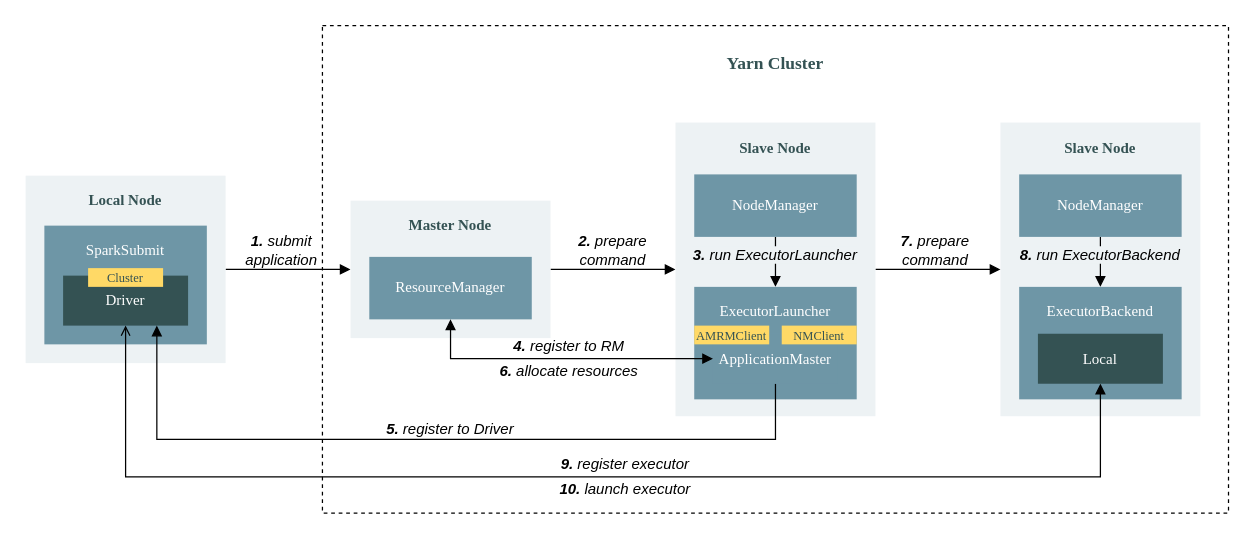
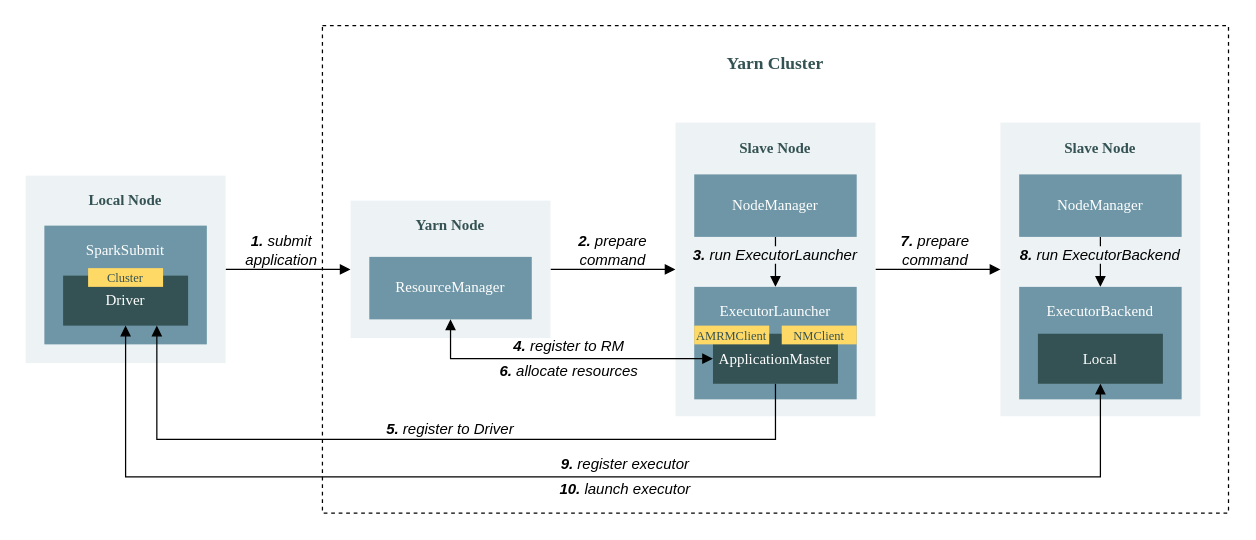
(451, 226) -> (451, 226)
(126, 333) -> (126, 337)
(776, 359) -> (776, 359)
